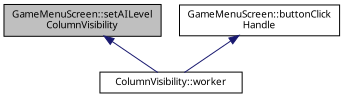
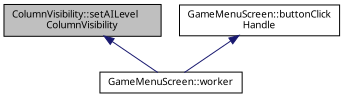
(83, 20) -> (83, 20)
(171, 83) -> (171, 83)
